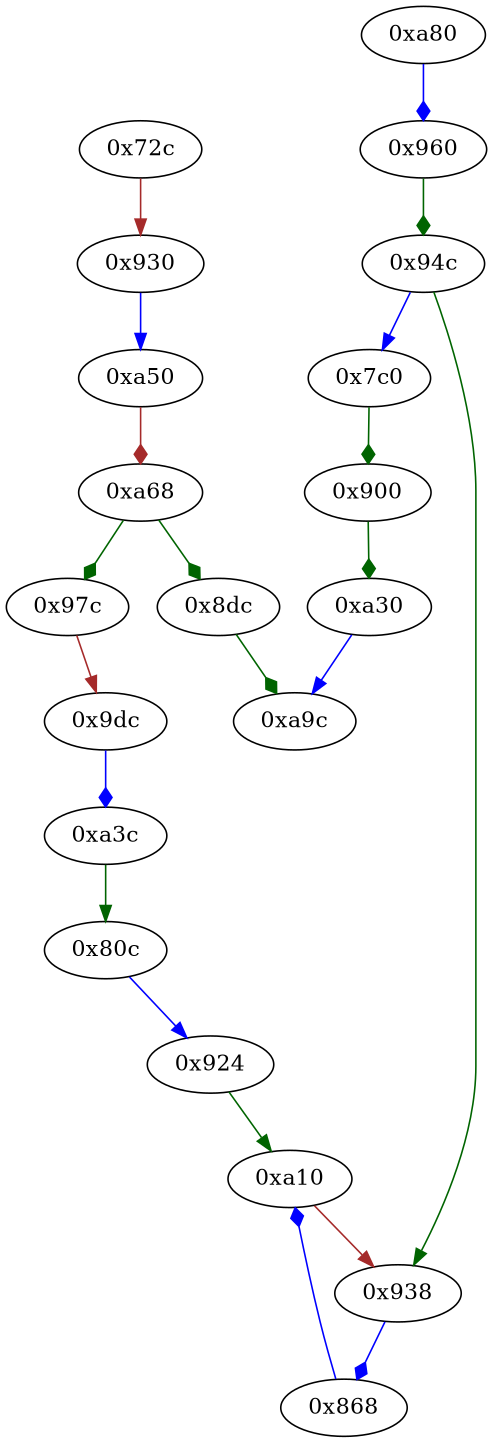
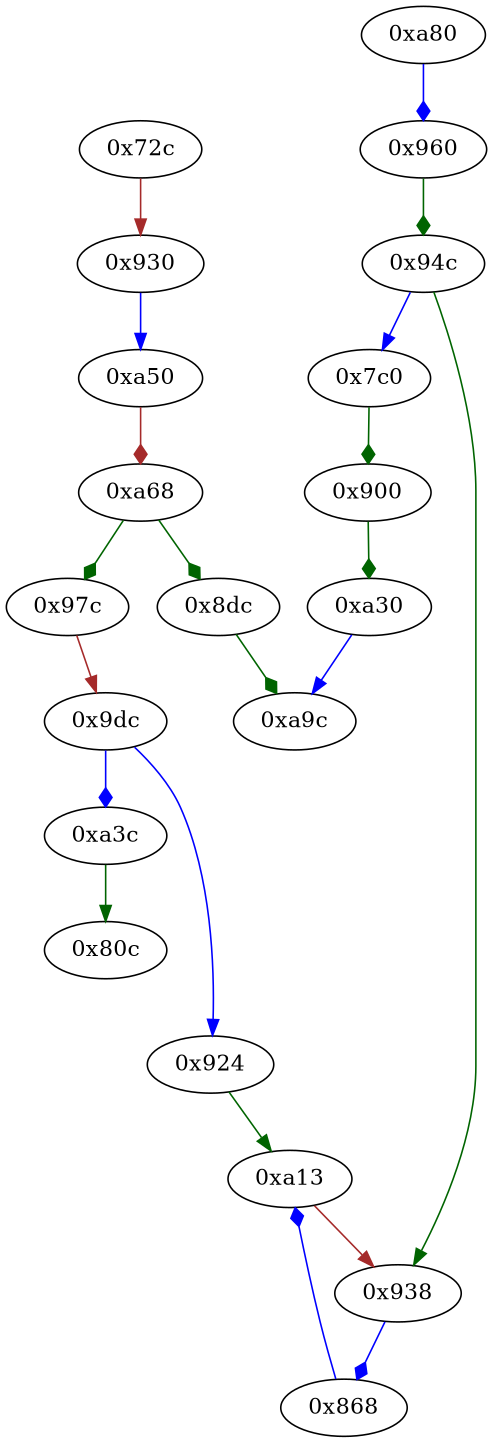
(153, 1002) -> (201, 874)
(290, 1179) -> (290, 1179)
